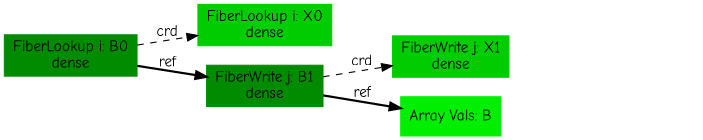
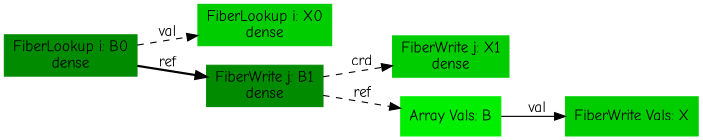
(167, 32) -> (167, 32)
(356, 101) -> (356, 101)
none -> (632, 116)
